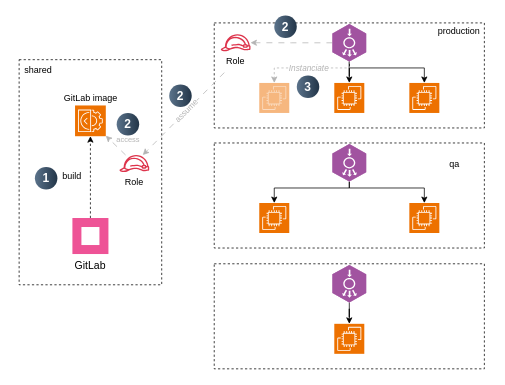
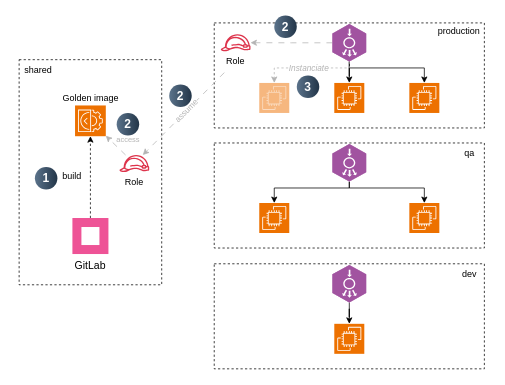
(91, 98) -> (91, 98)
(454, 165) -> (469, 153)
none -> (469, 274)
